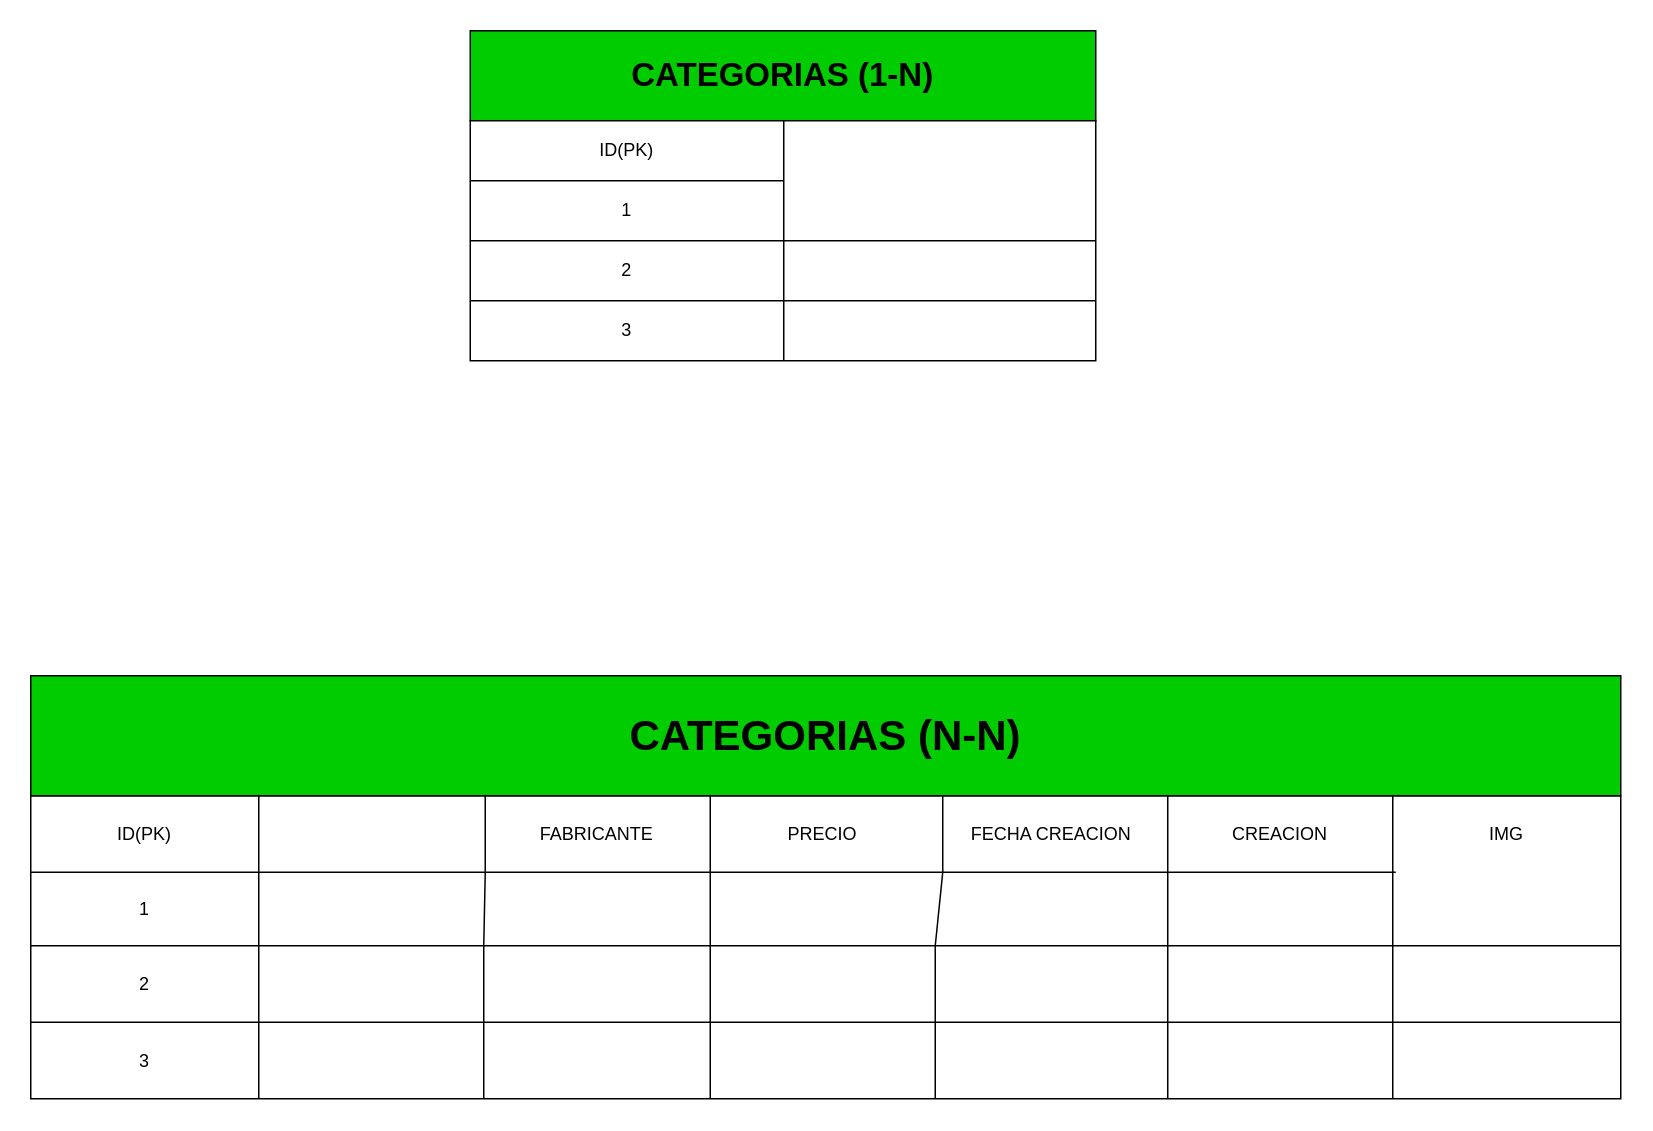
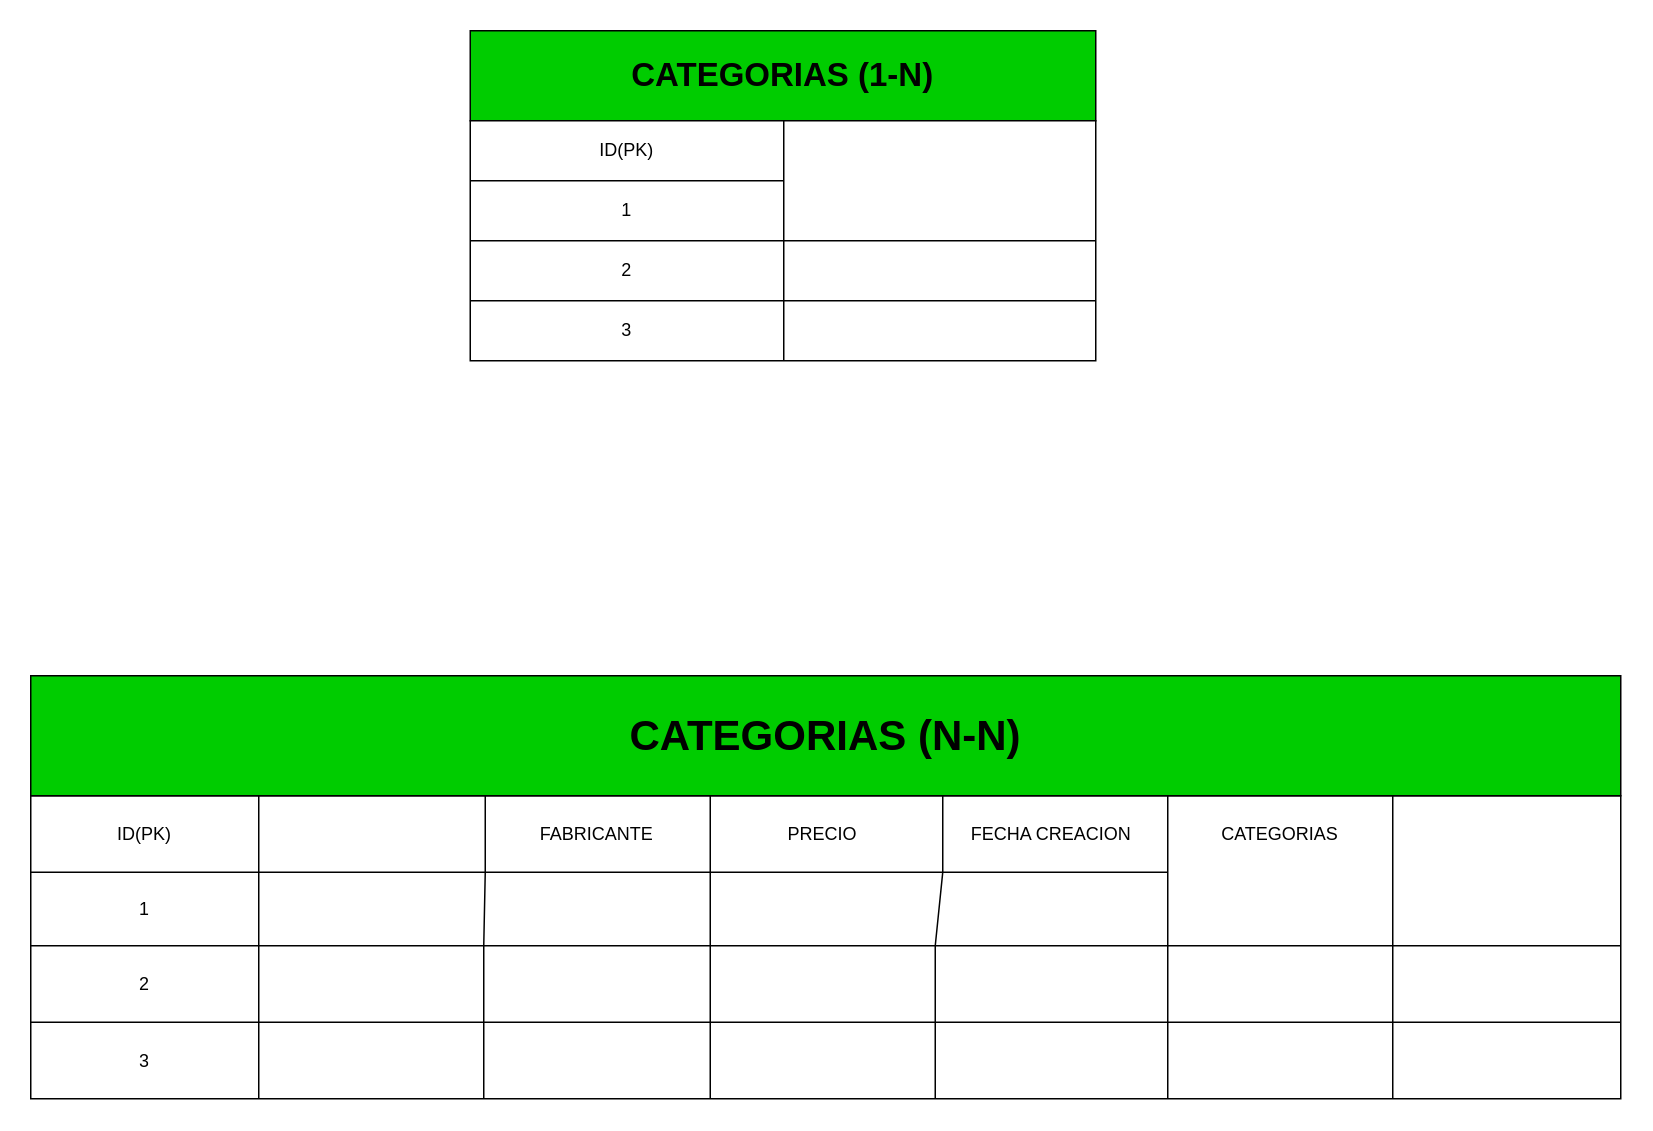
(1507, 834) -> none
(1280, 835) -> (1280, 835)
